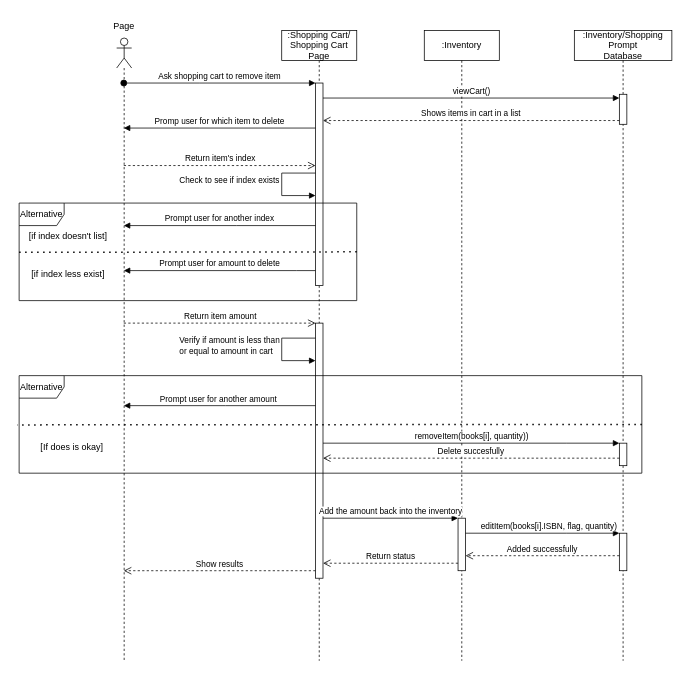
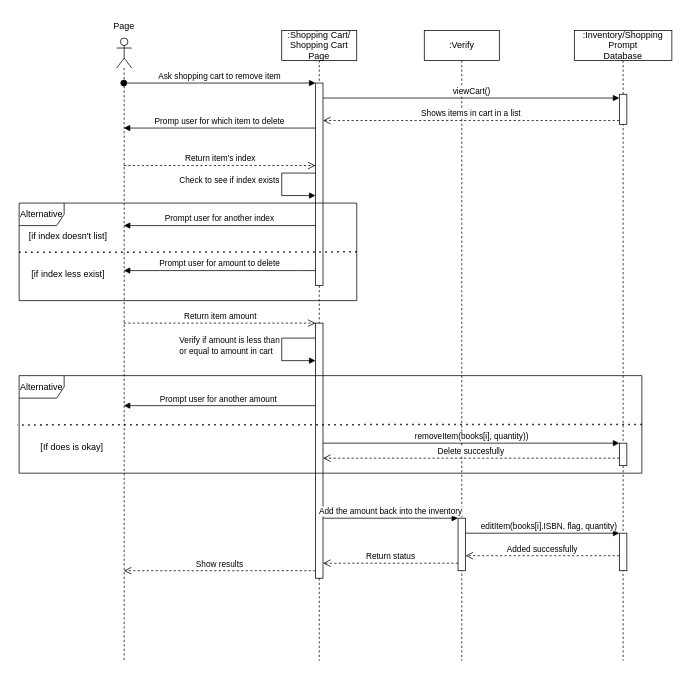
(462, 45) -> (462, 45)
